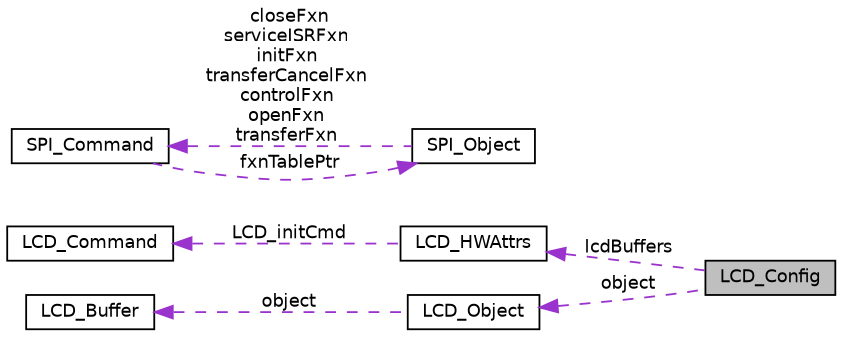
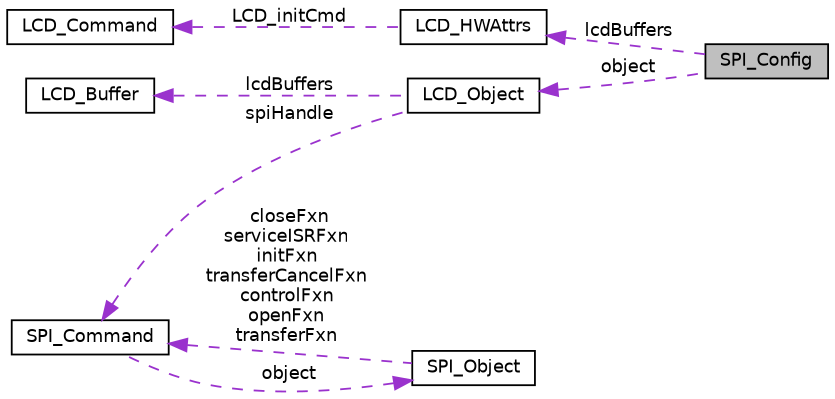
(287, 163) -> (287, 374)
none -> (240, 178)
(770, 278) -> (767, 61)
(287, 302) -> (287, 86)
